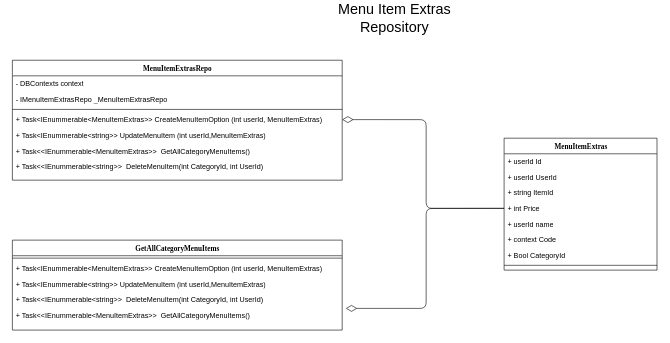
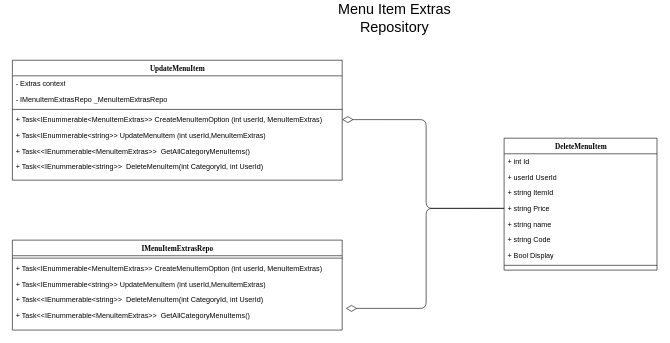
(178, 69) -> (178, 69)
(54, 84) -> (46, 84)
(581, 147) -> (581, 147)
(528, 162) -> (521, 162)
(526, 209) -> (532, 209)
(532, 225) -> (531, 225)
(534, 240) -> (531, 240)
(178, 249) -> (178, 249)
(539, 256) -> (531, 256)
